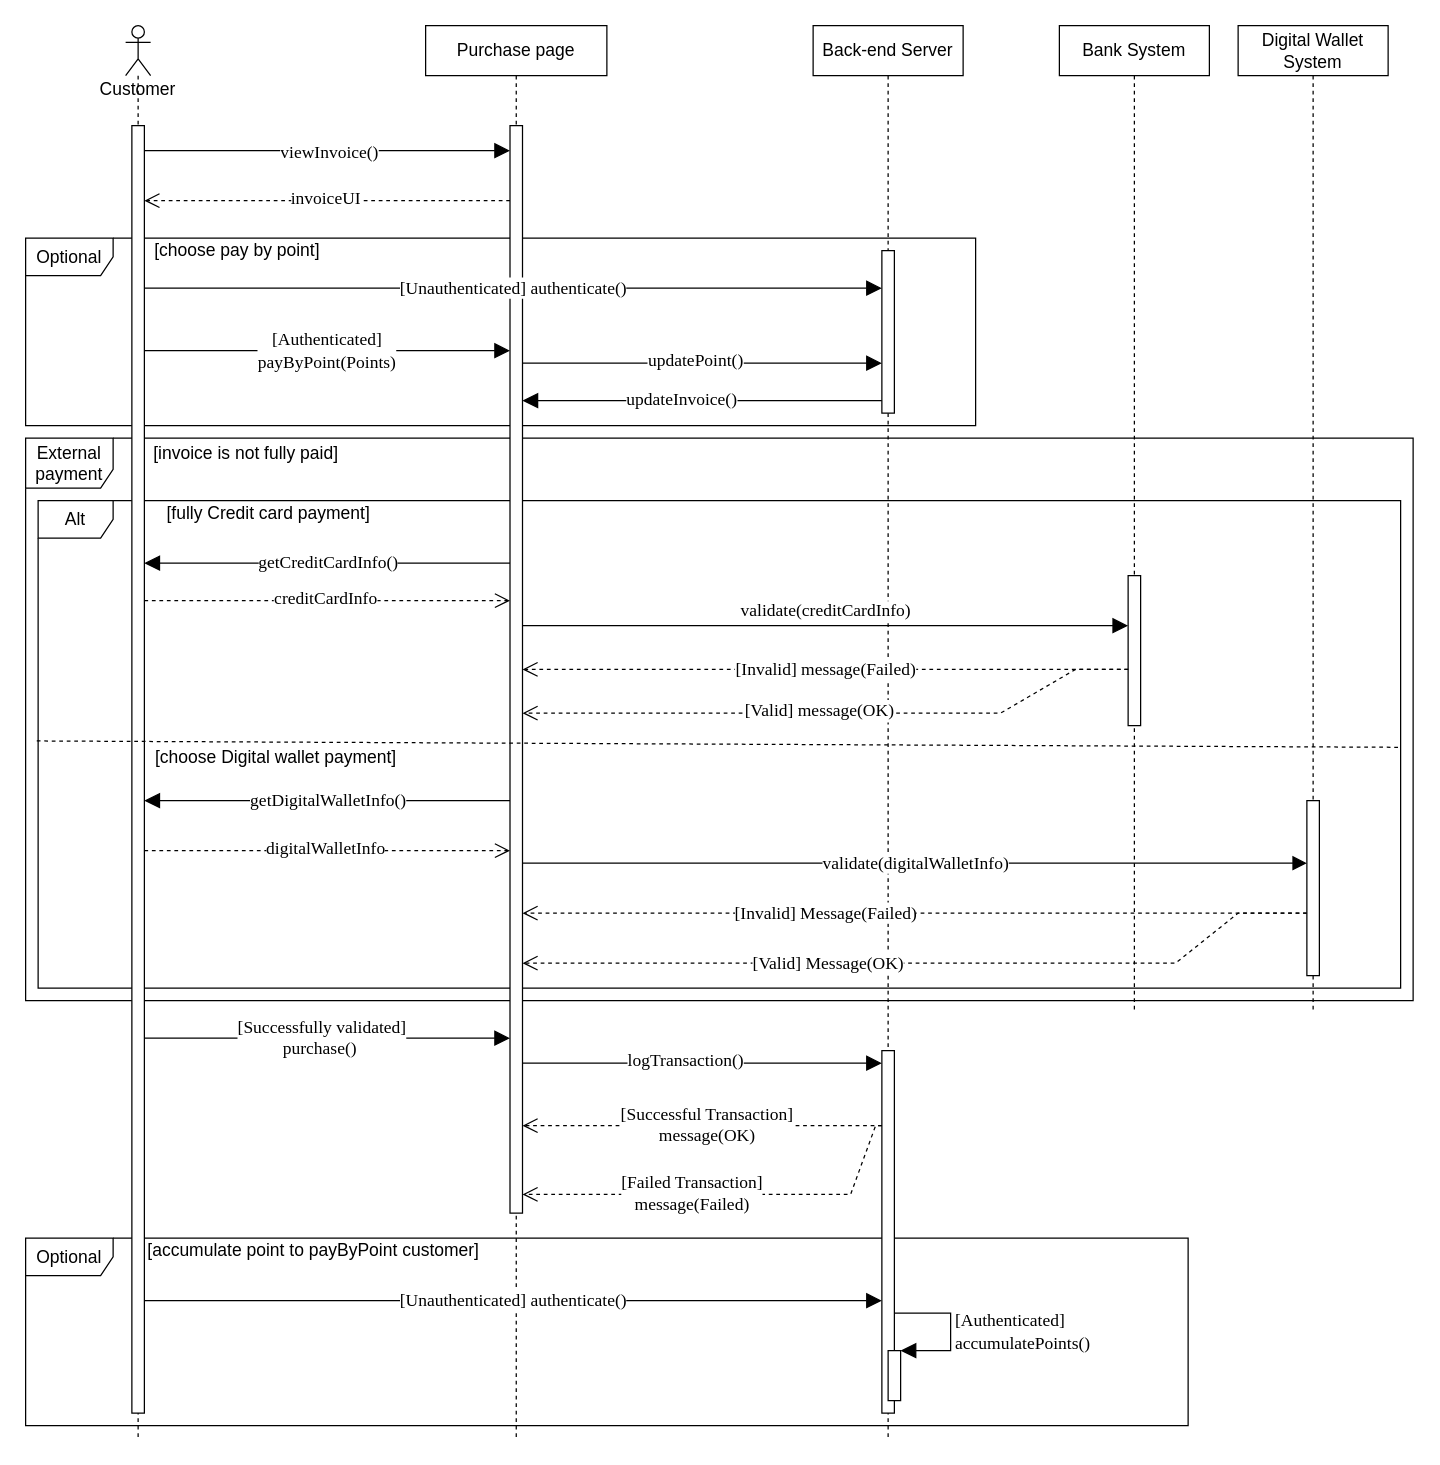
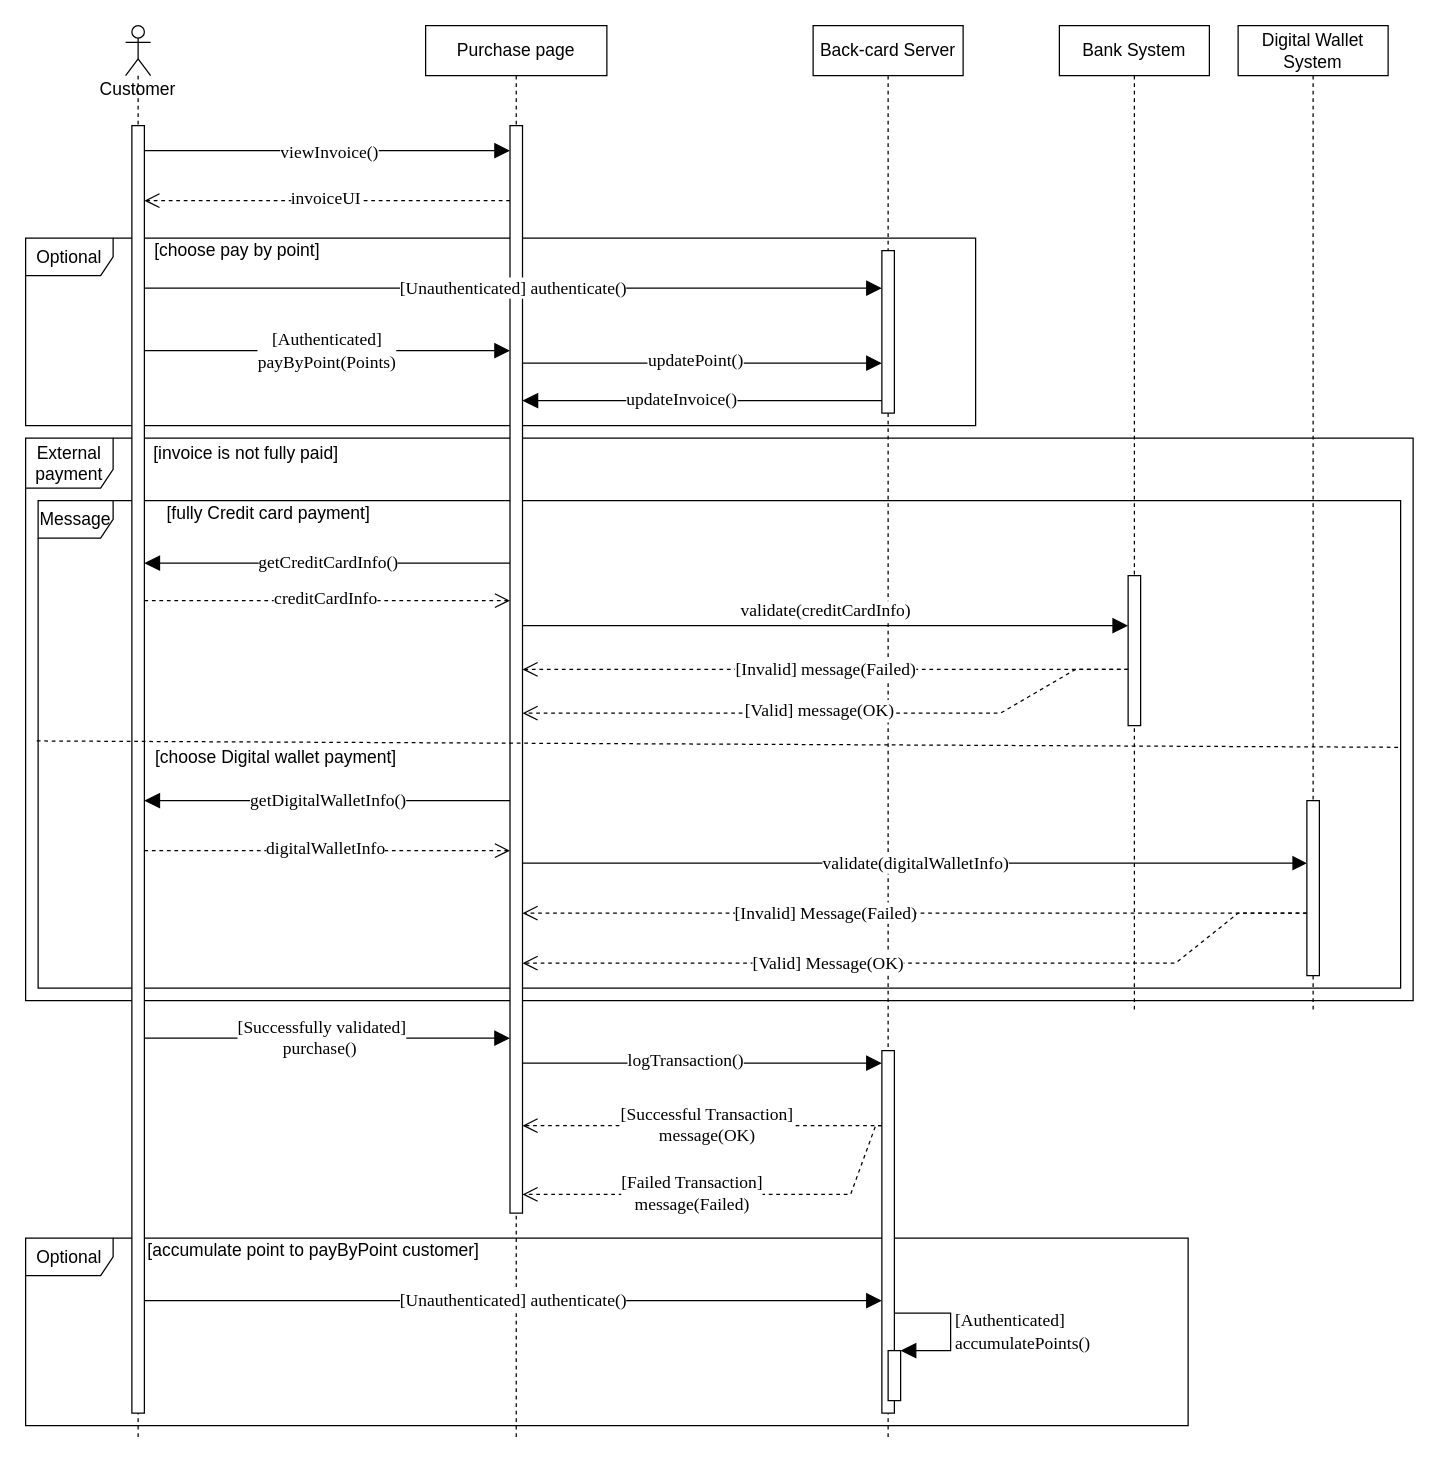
(888, 51) -> (888, 51)
(76, 519) -> (76, 519)
